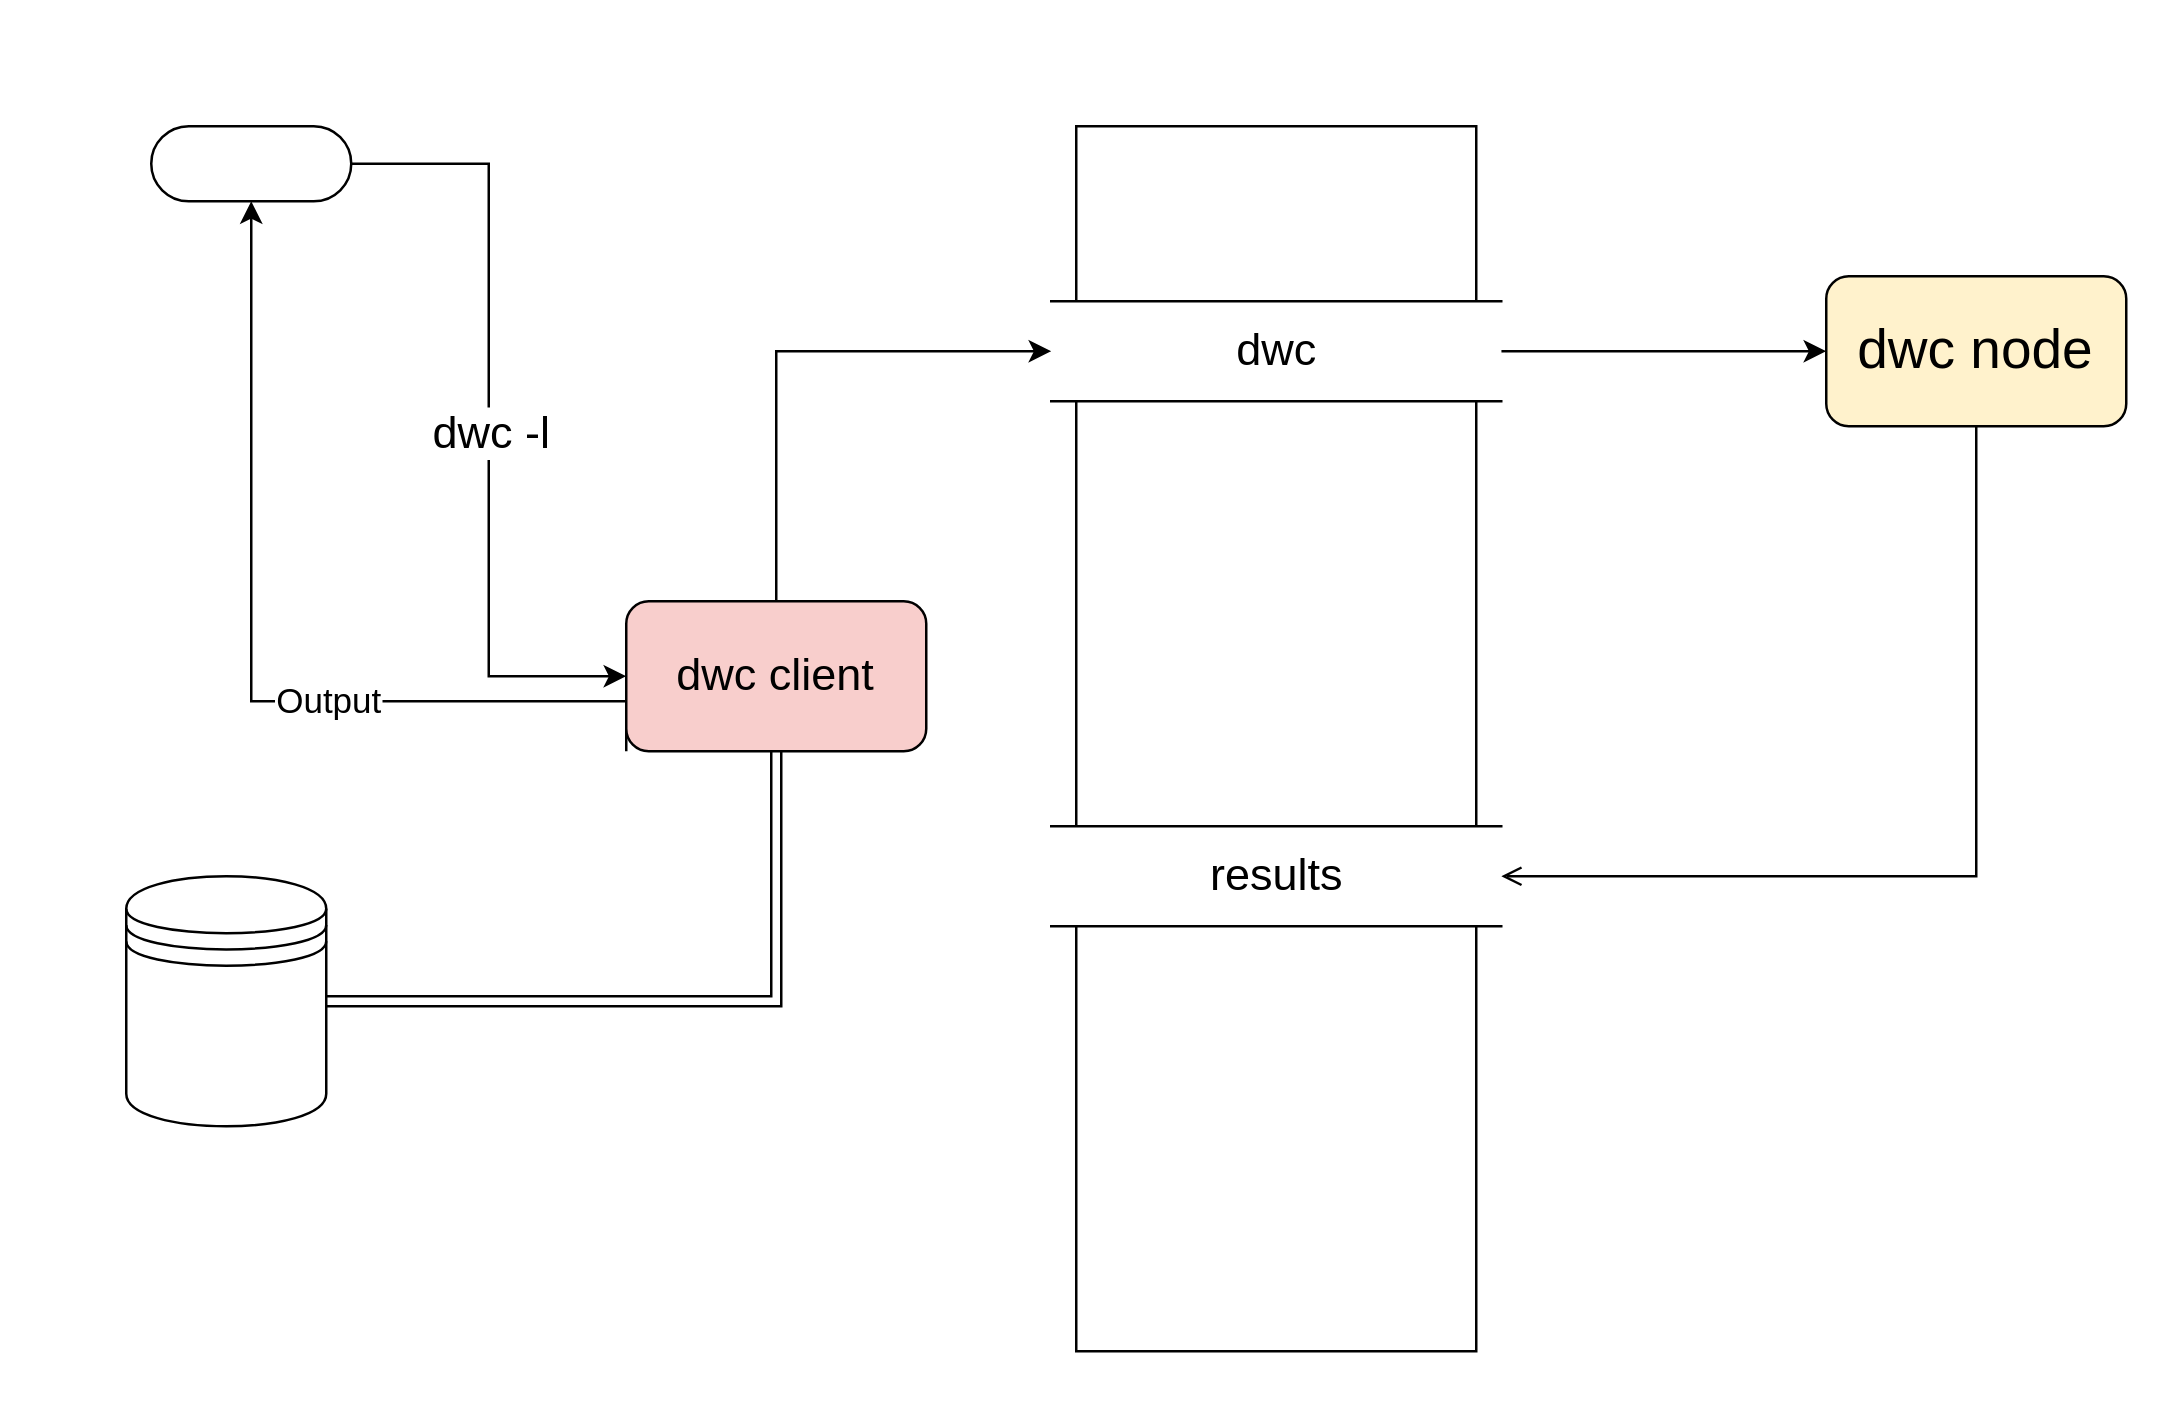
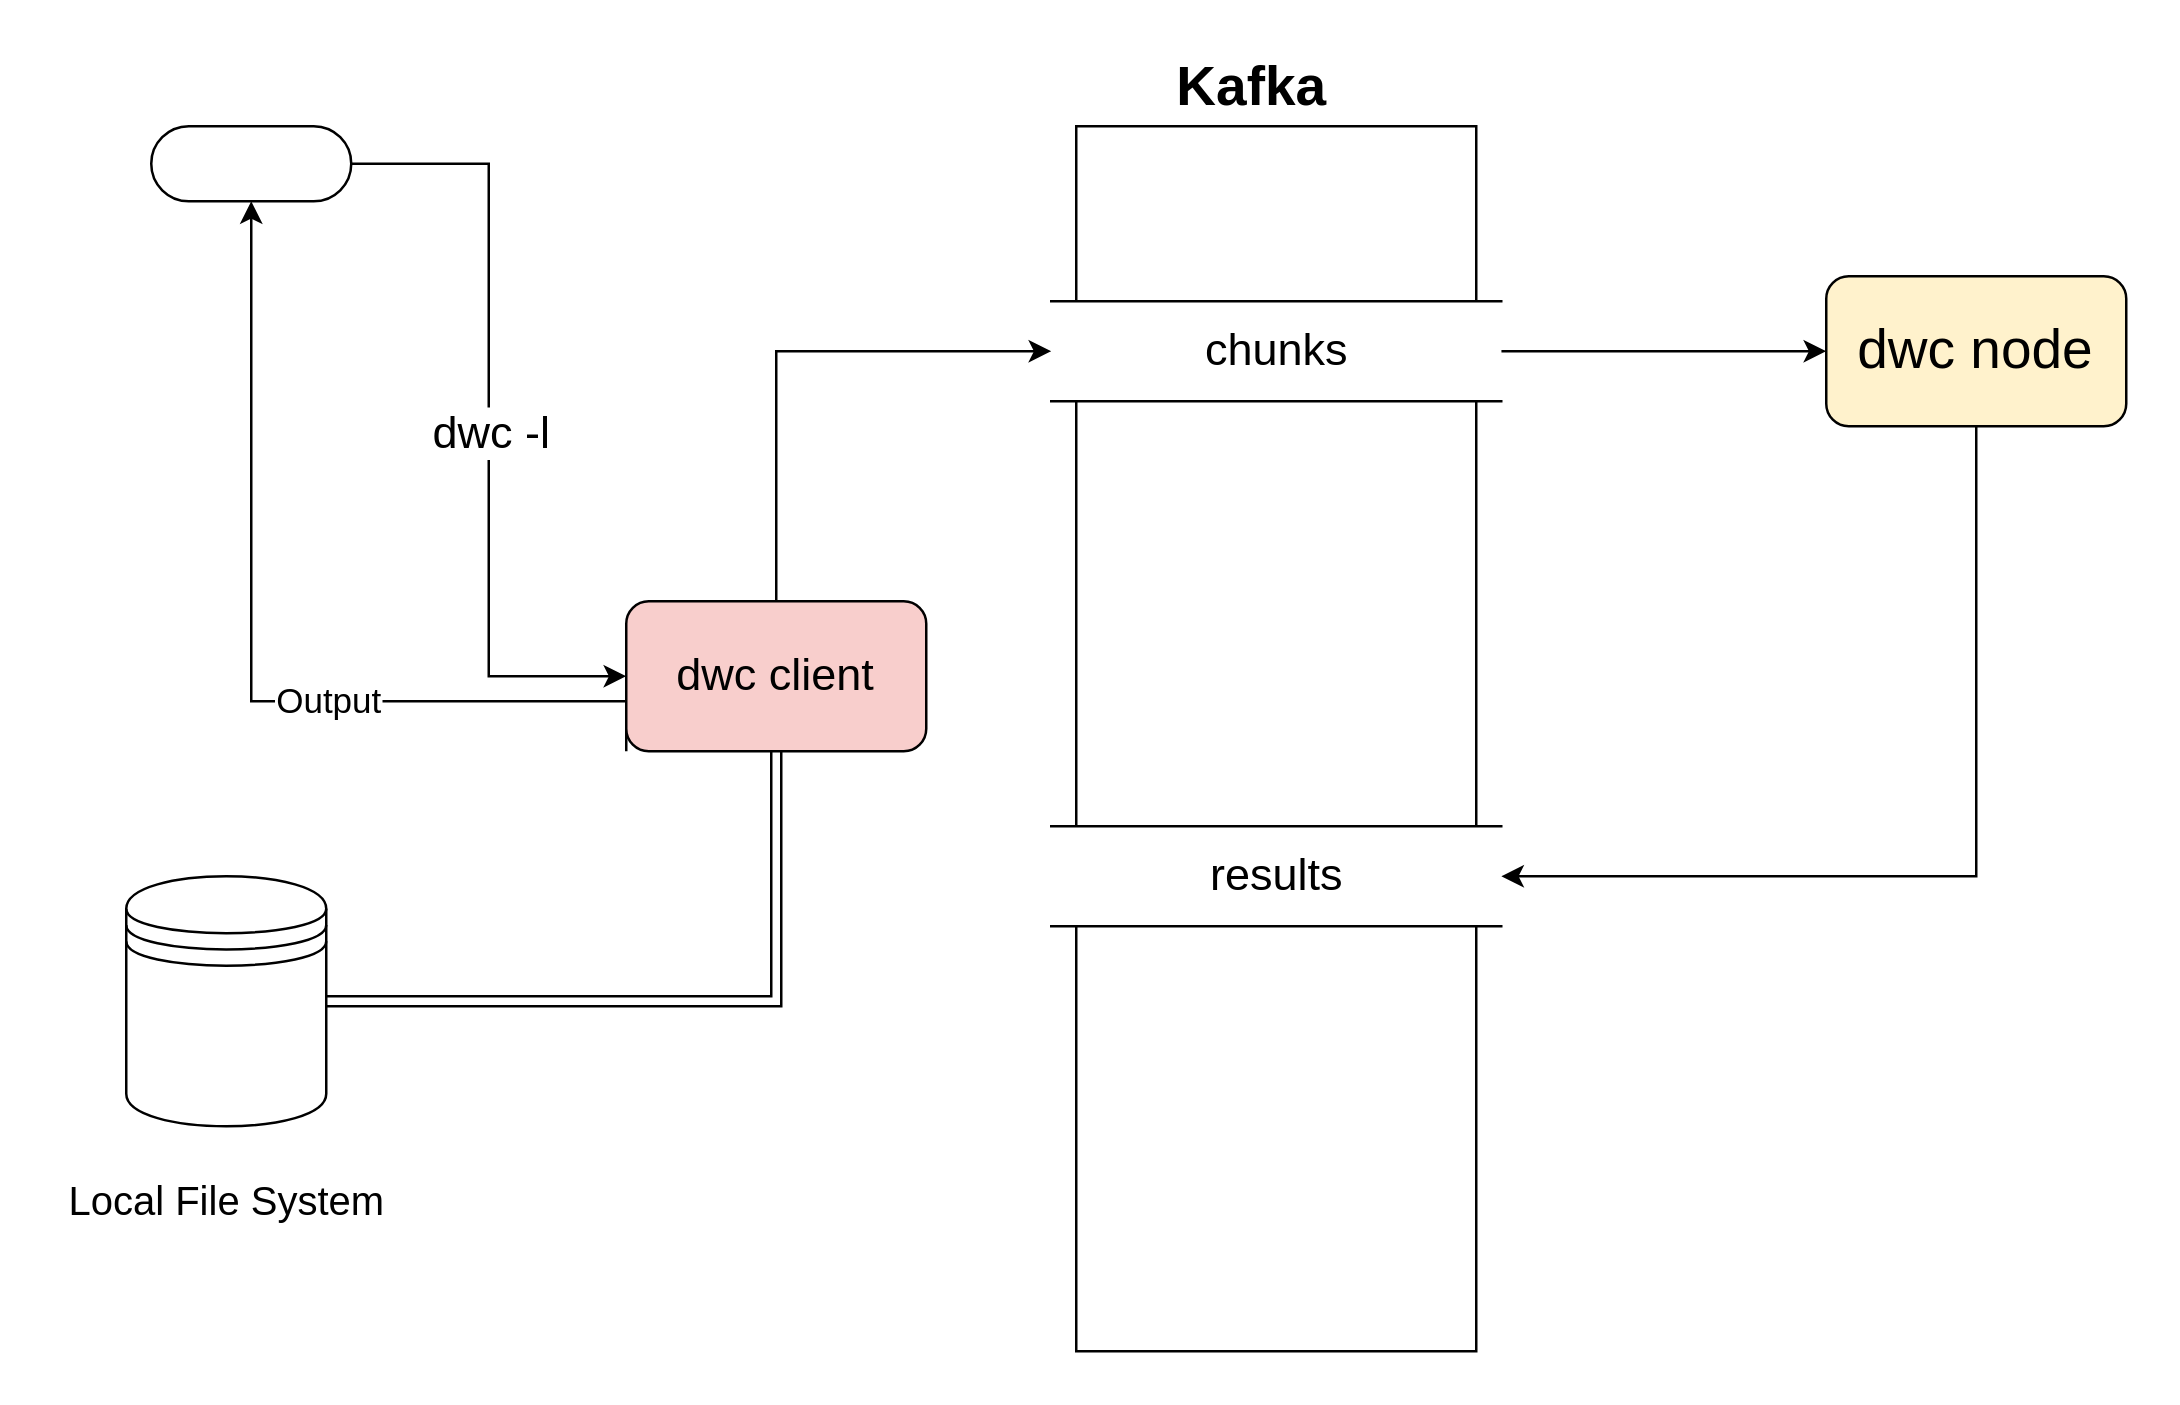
none -> (1251, 89)
(1278, 351) -> (1278, 351)
(1515, 876) -> (1519, 876)
none -> (226, 1201)
